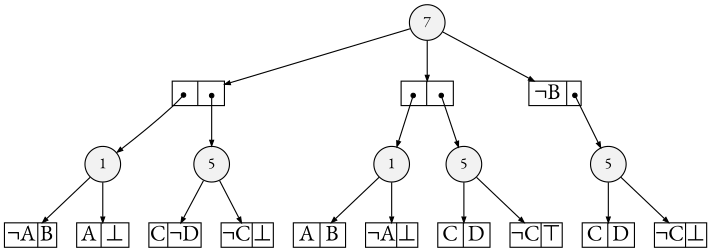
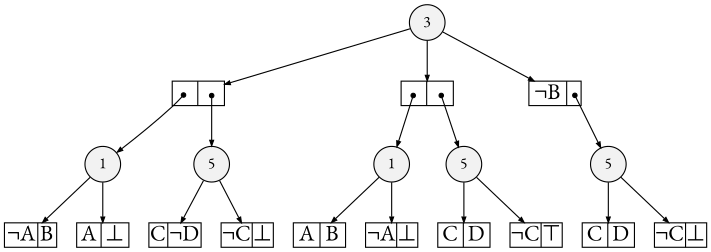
(427, 23) -> (427, 23)
